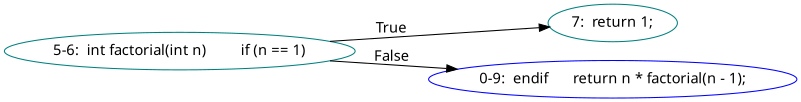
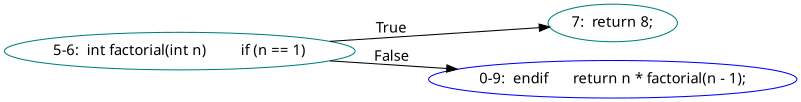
(613, 23) -> (613, 23)
